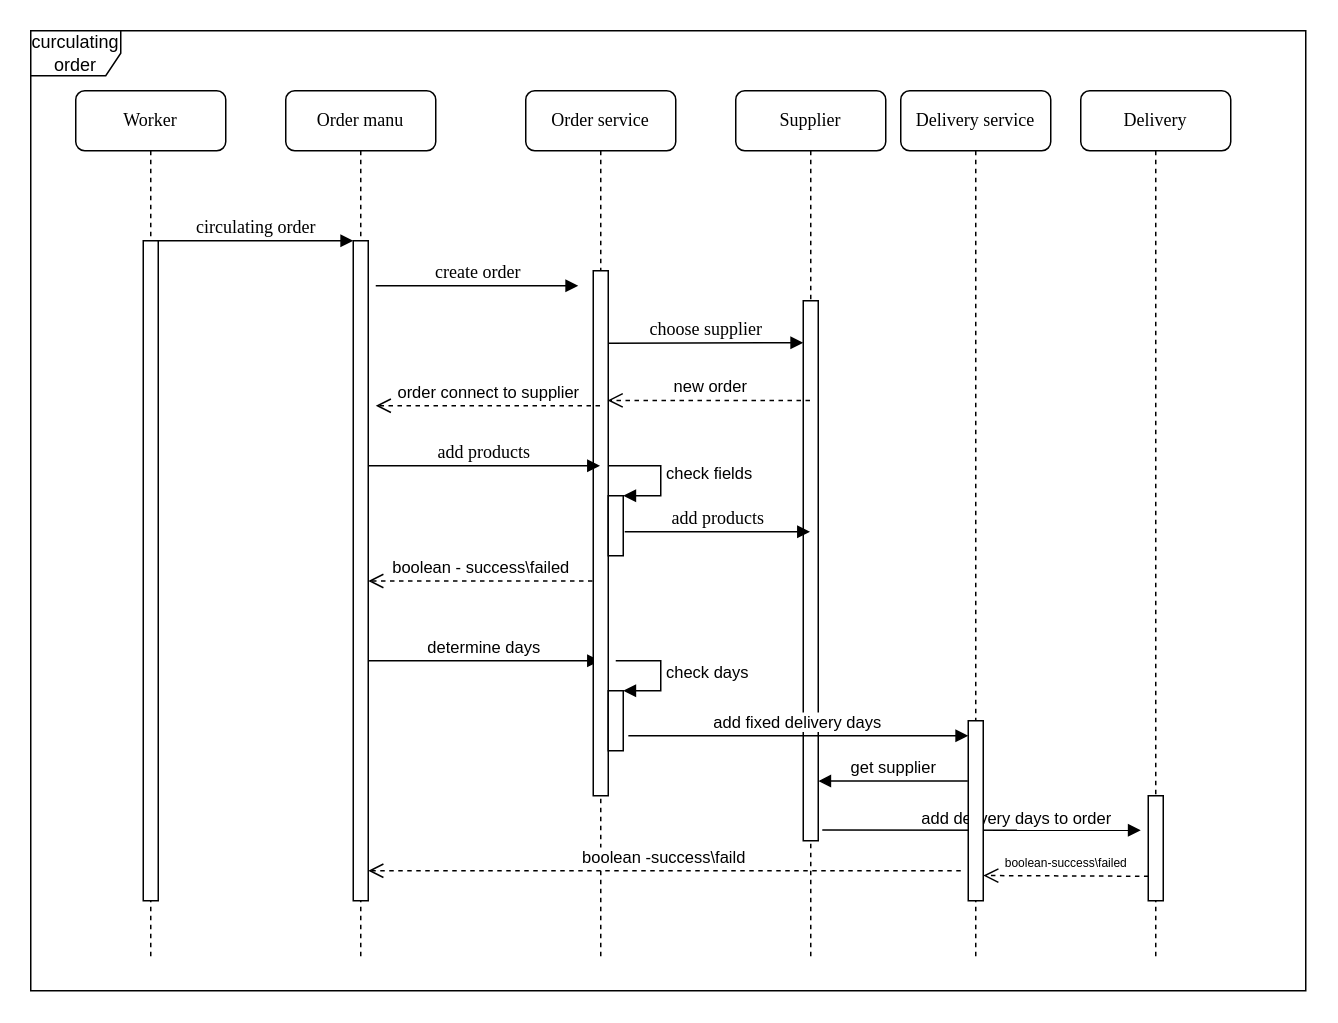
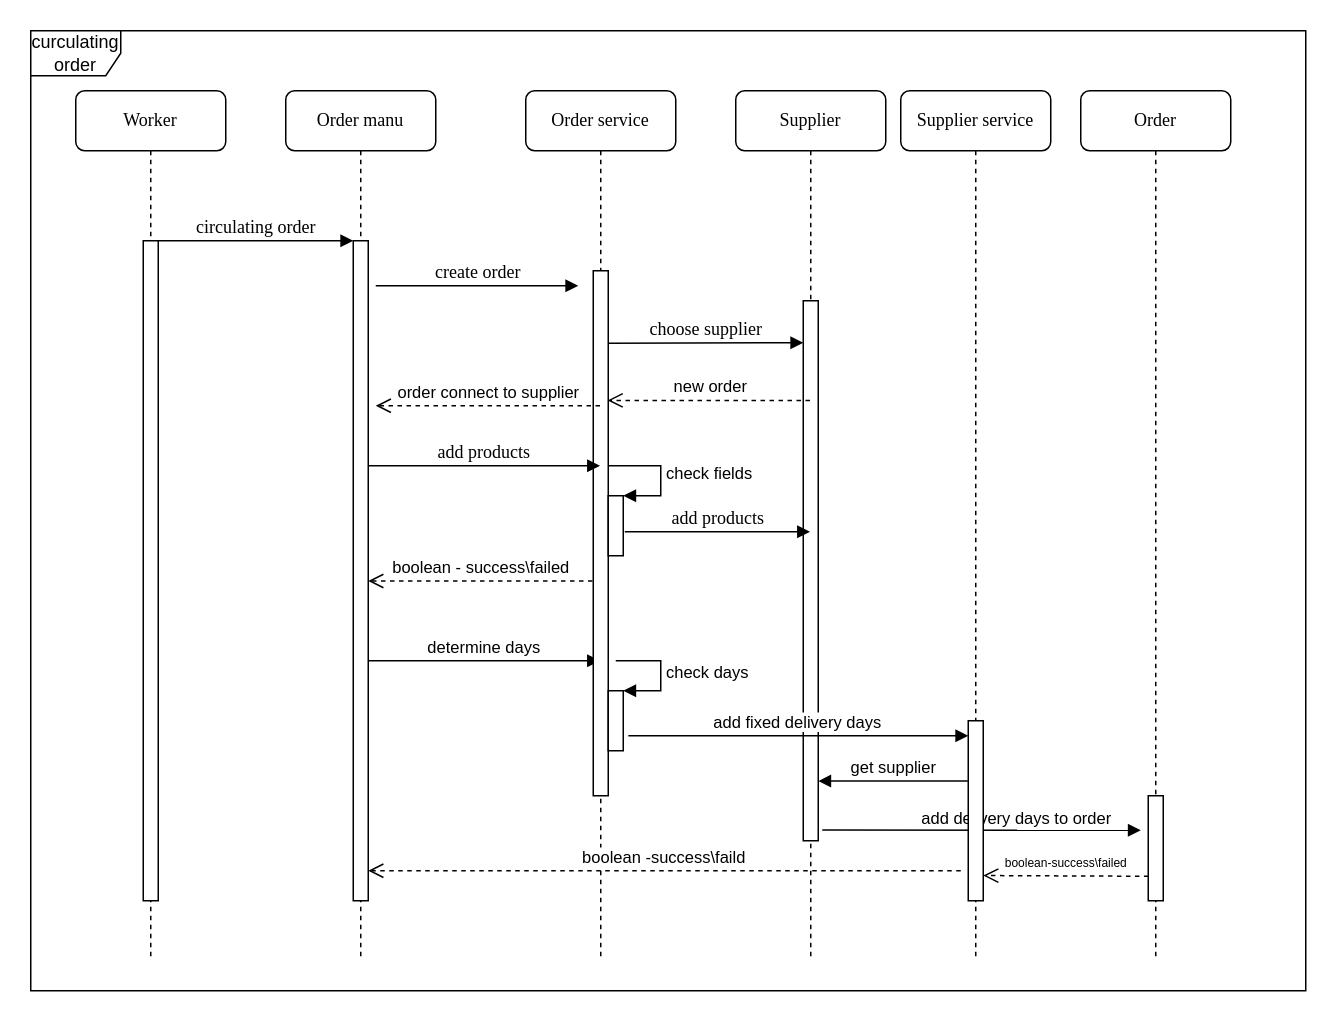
(976, 121) -> (976, 121)
(1156, 121) -> (1156, 121)
